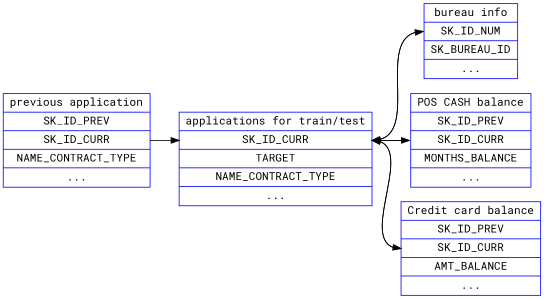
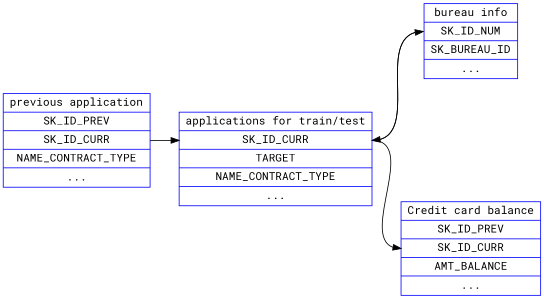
(471, 140) -> none
(386, 198) -> none
